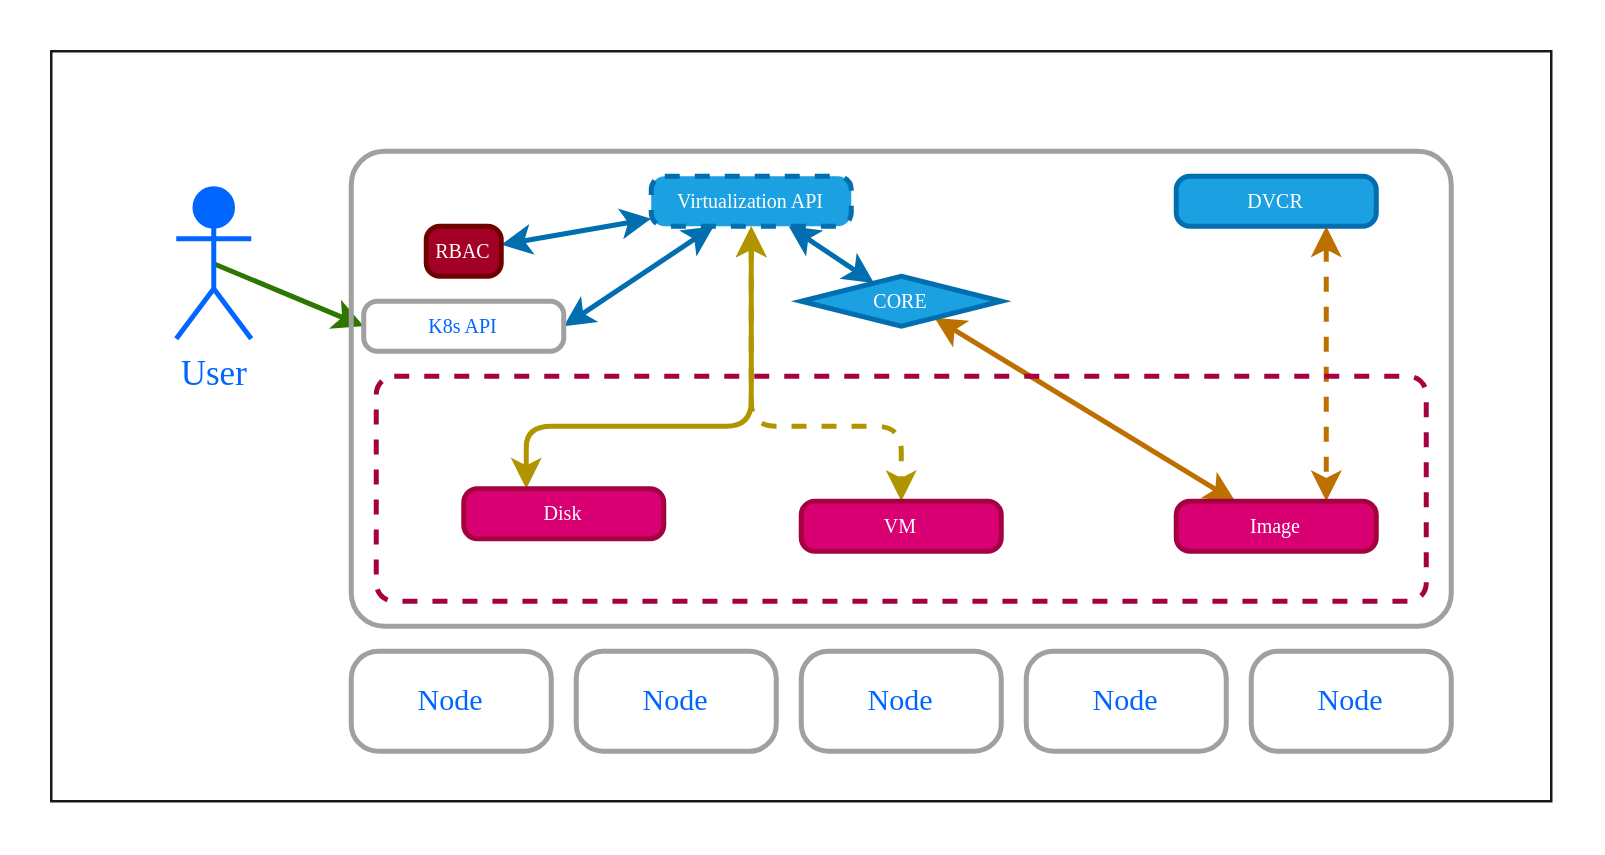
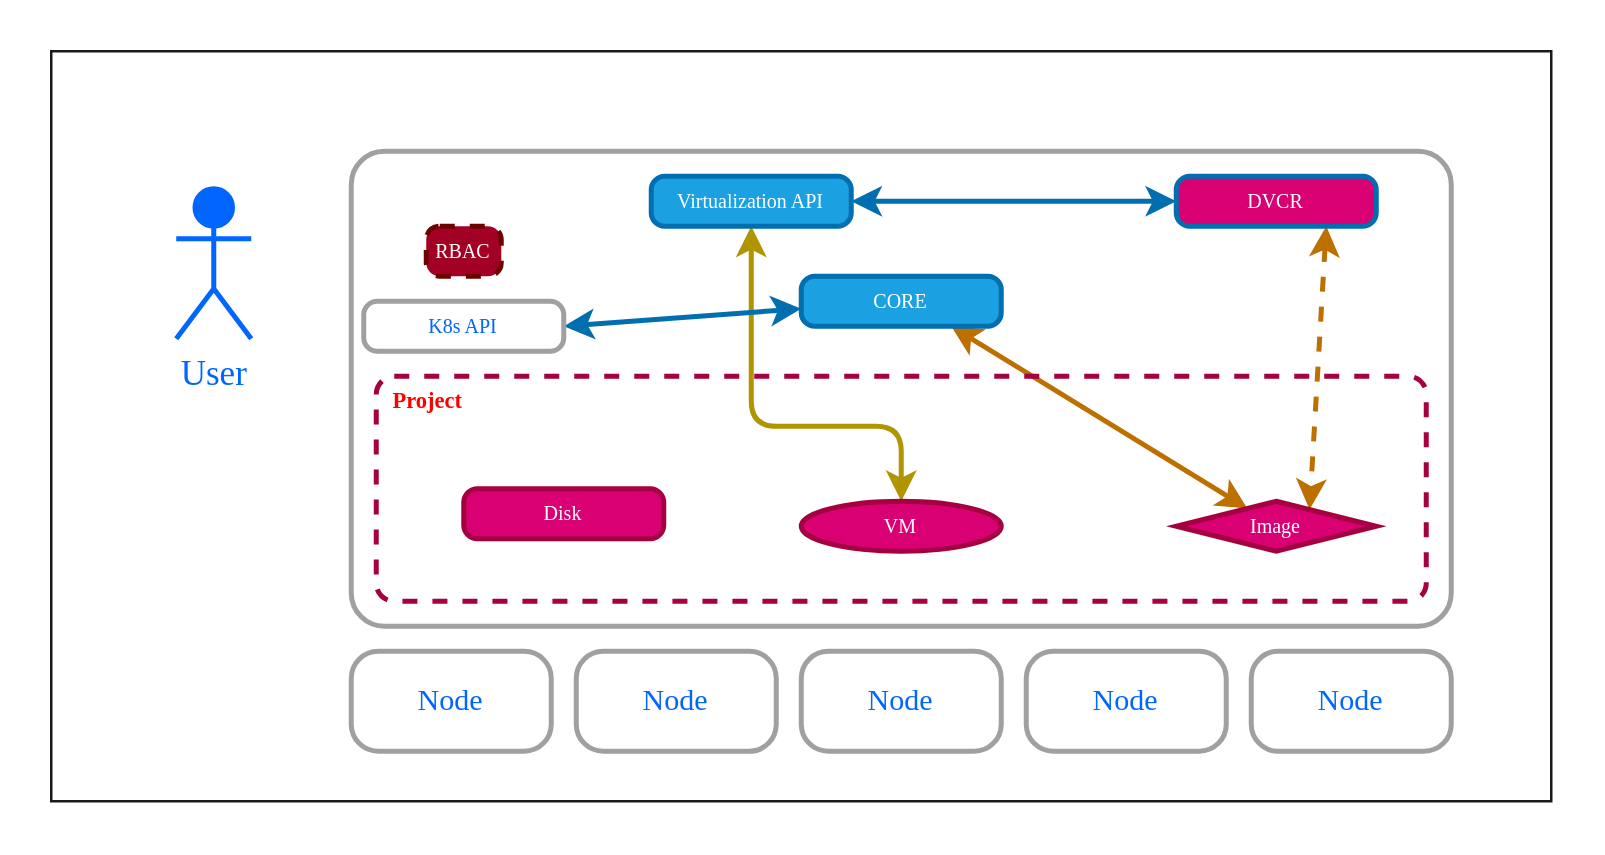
(751, 201) -> (751, 201)
(1276, 201) -> (1276, 201)
(577, 232) -> (1013, 201)
(464, 251) -> (464, 251)
(831, 254) -> none
(638, 277) -> (665, 319)
(288, 295) -> none
(901, 301) -> (901, 301)
none -> (464, 401)
(625, 426) -> none
(784, 426) -> (784, 426)
(901, 526) -> (901, 526)
(1276, 526) -> (1276, 526)
